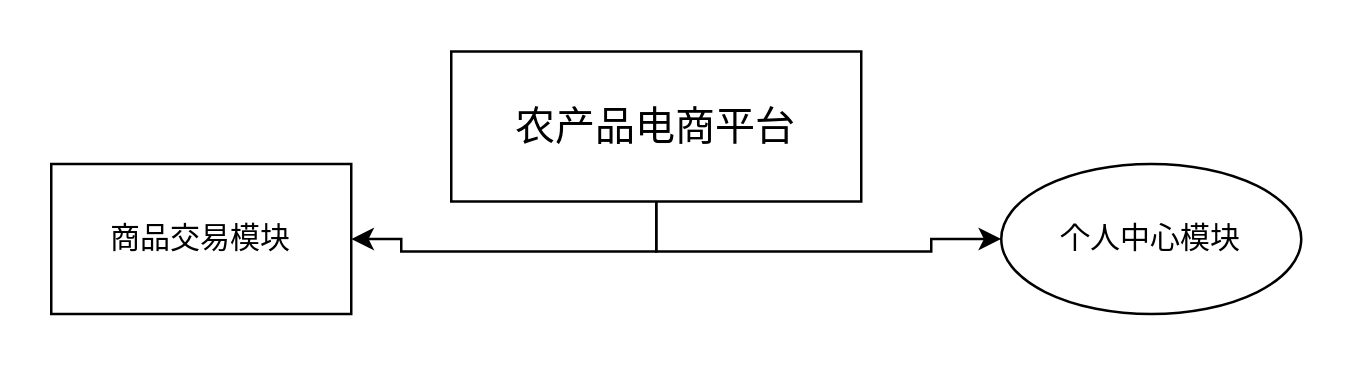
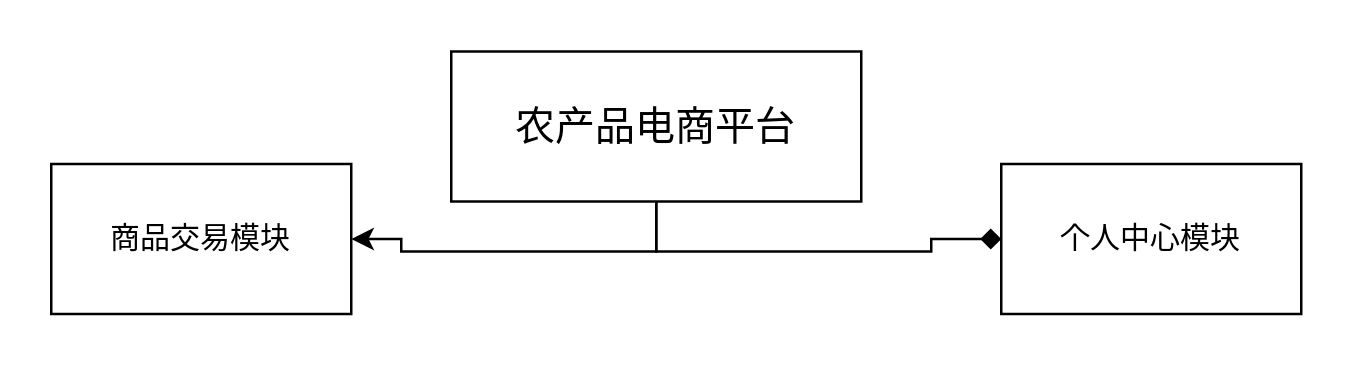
(982, 239) -> (981, 239)
(1151, 239) -> (1151, 239)
